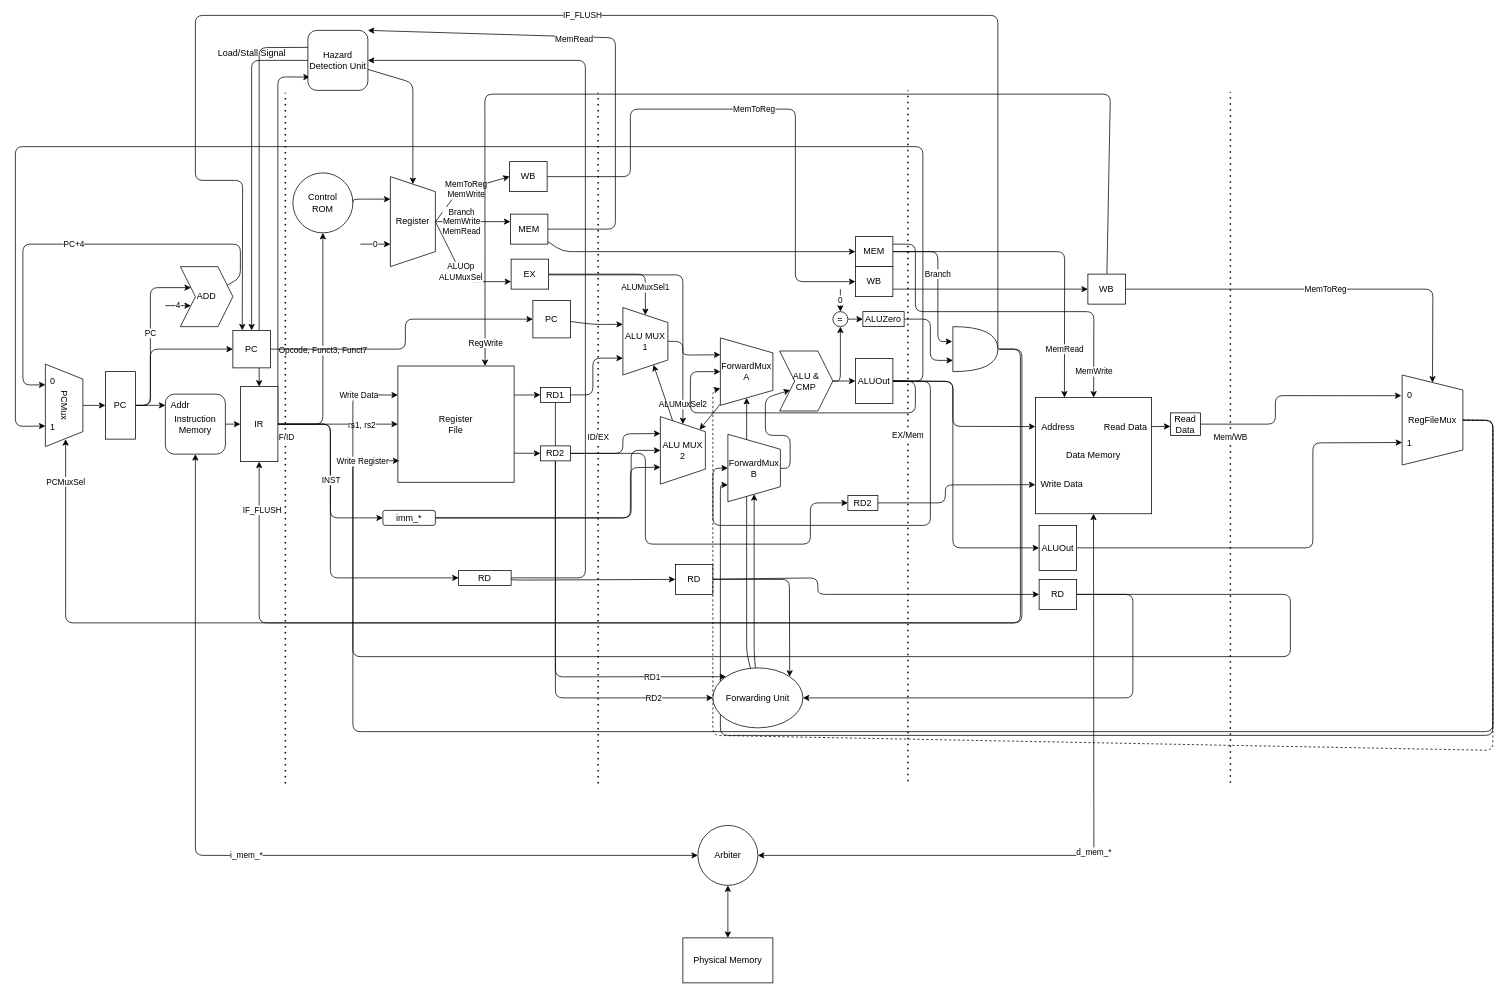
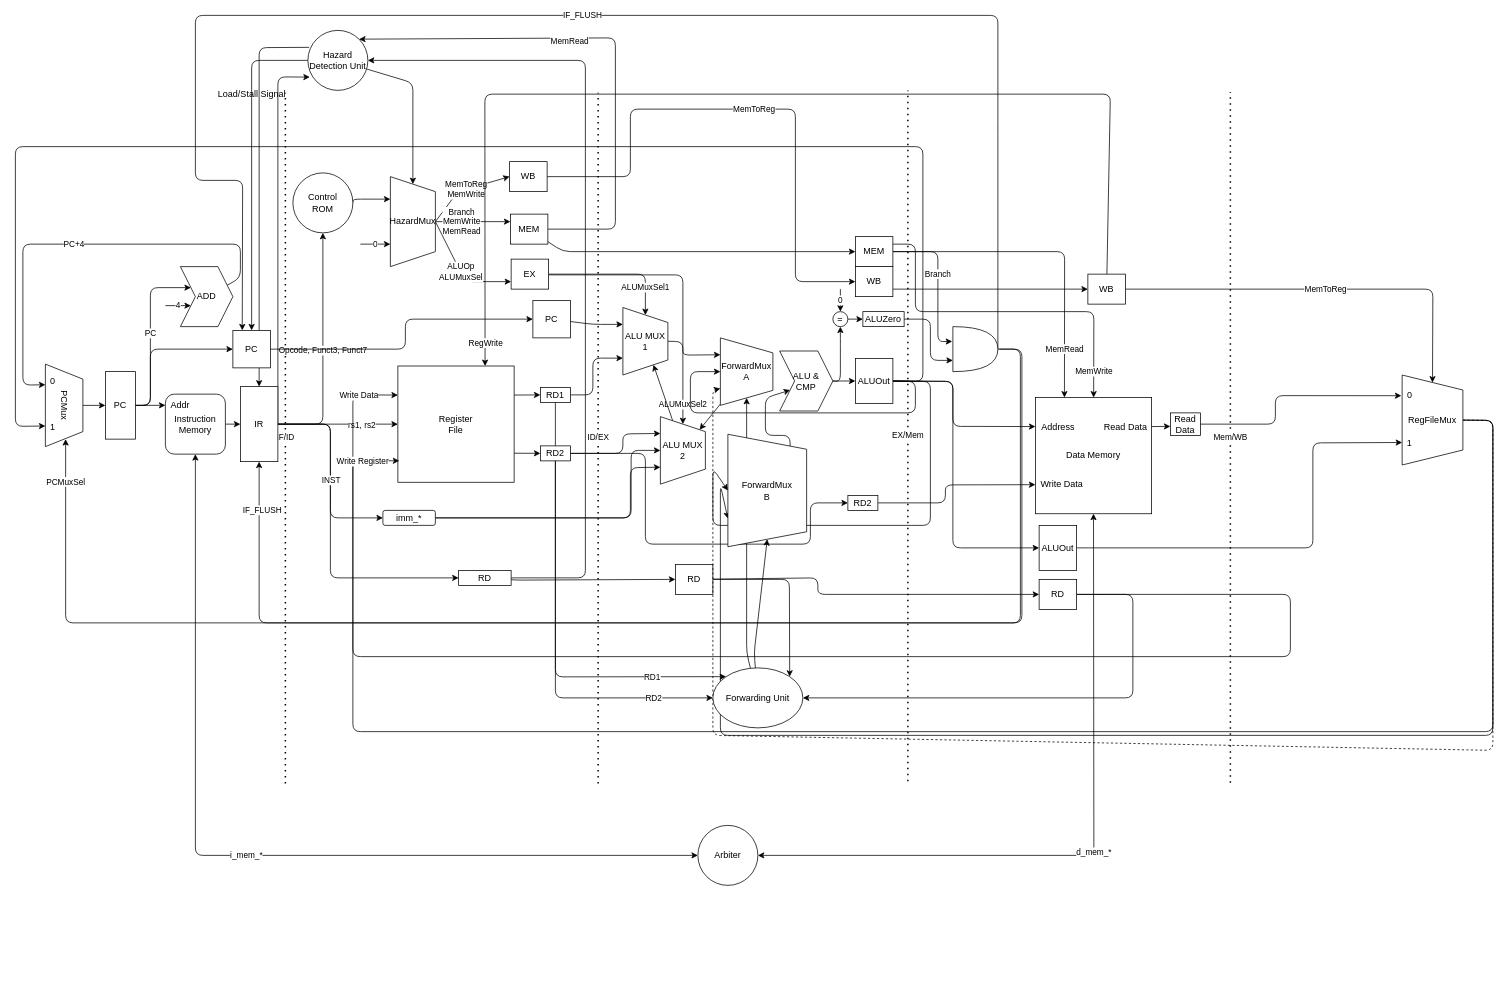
(252, 53) -> (252, 94)
(338, 60) -> (338, 60)
(413, 222) -> (413, 222)
(754, 468) -> (767, 491)
(728, 932) -> none
(728, 960) -> none
